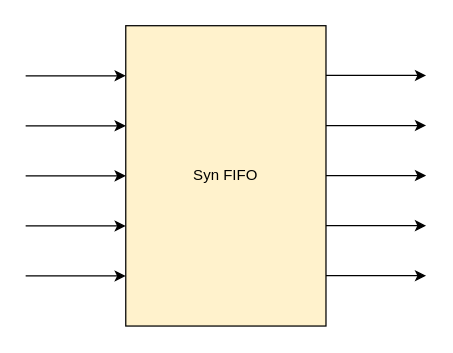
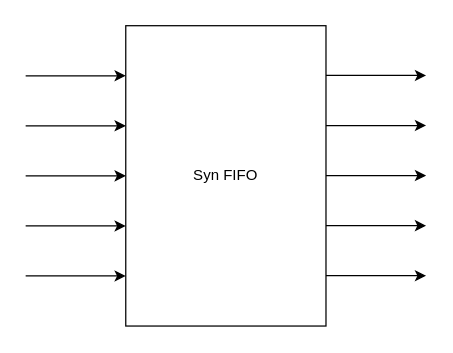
(226, 176) -> (226, 176)
